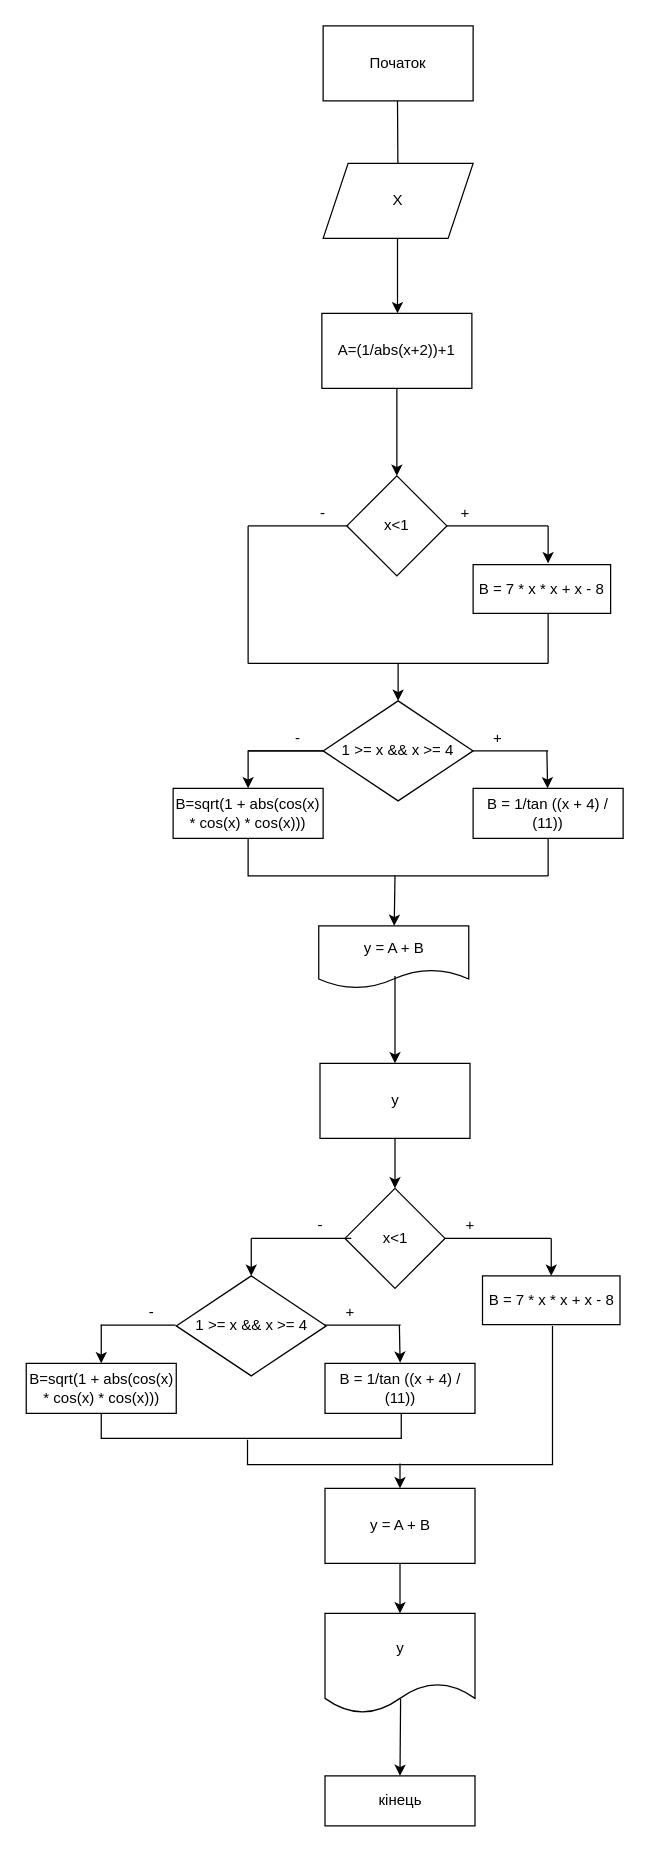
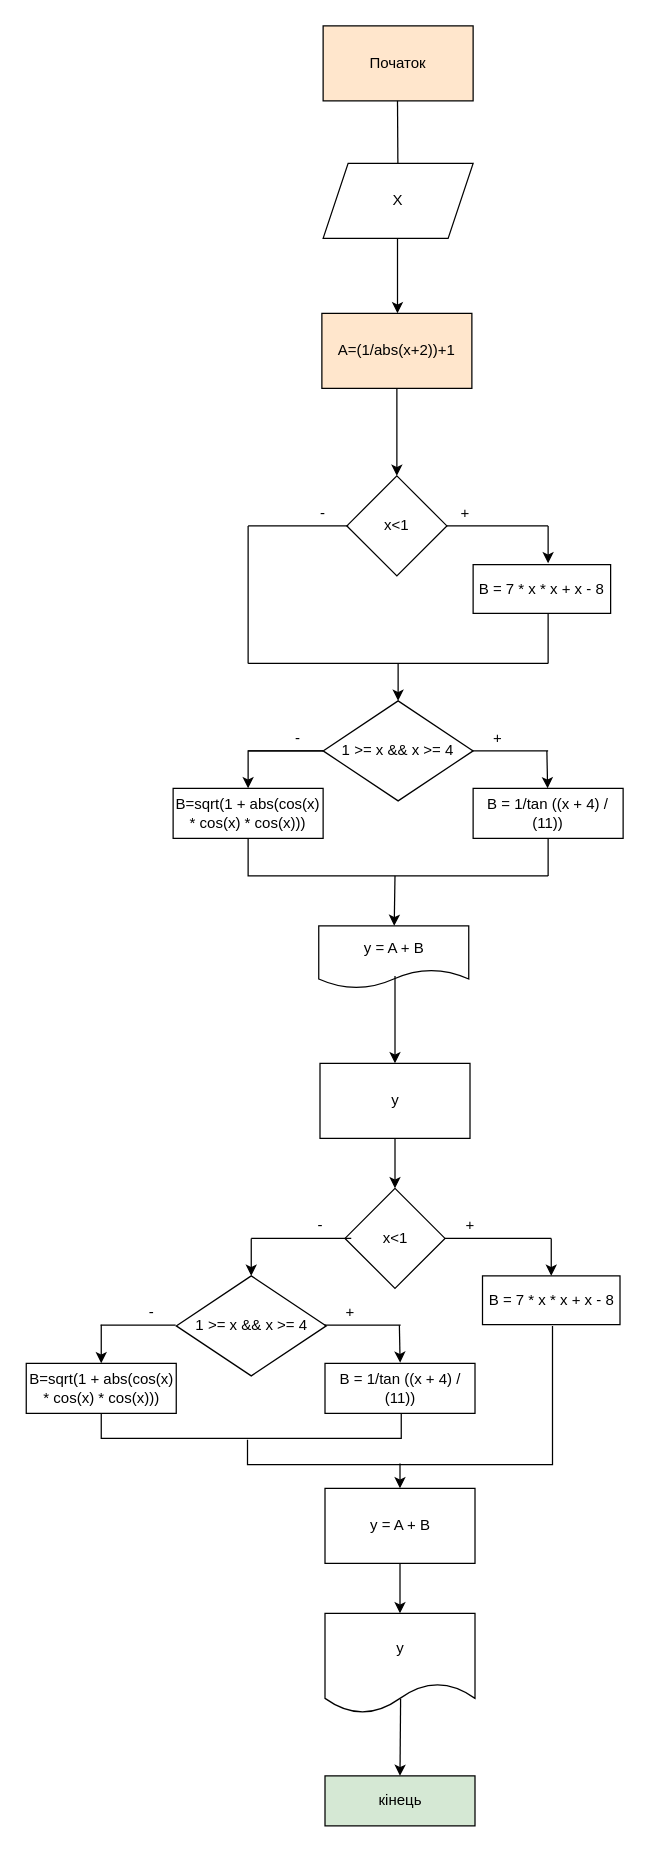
(398, 63) -> (398, 63)
(397, 351) -> (397, 351)
(400, 1801) -> (400, 1801)
